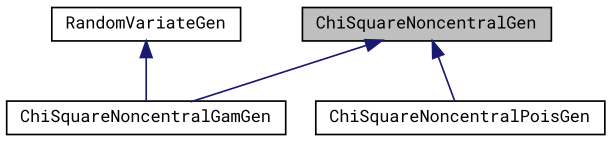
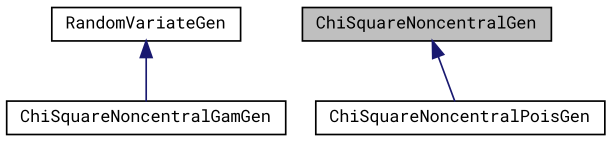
(278, 74) -> none
